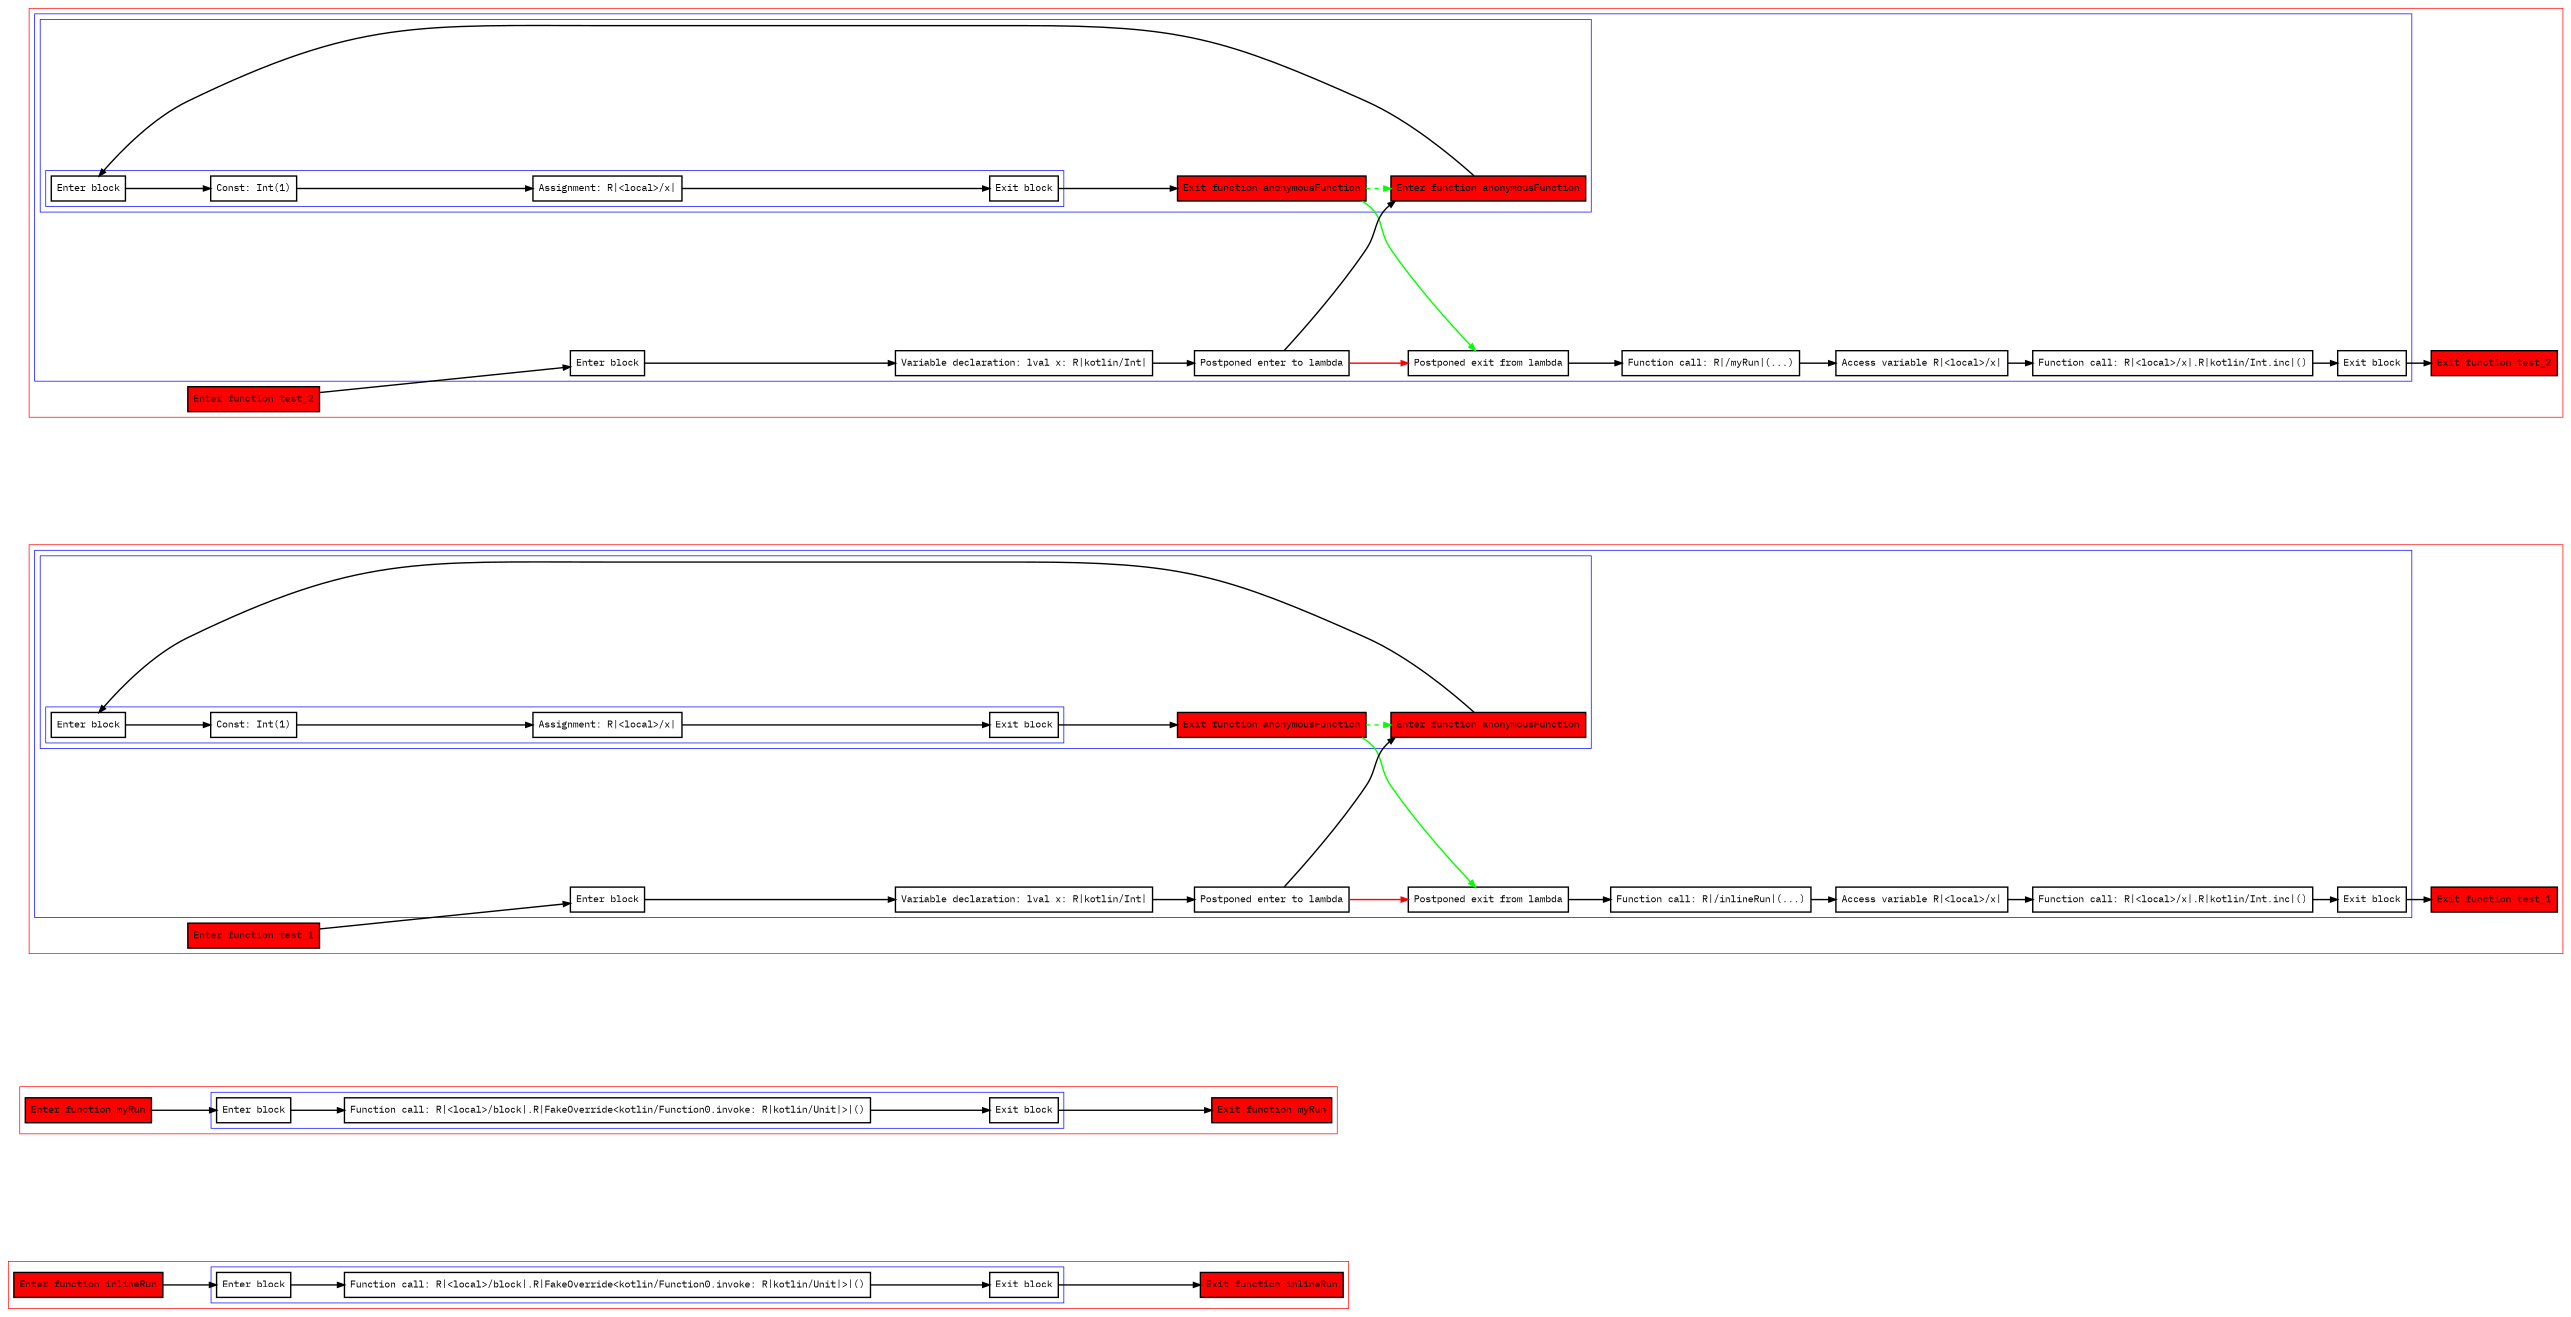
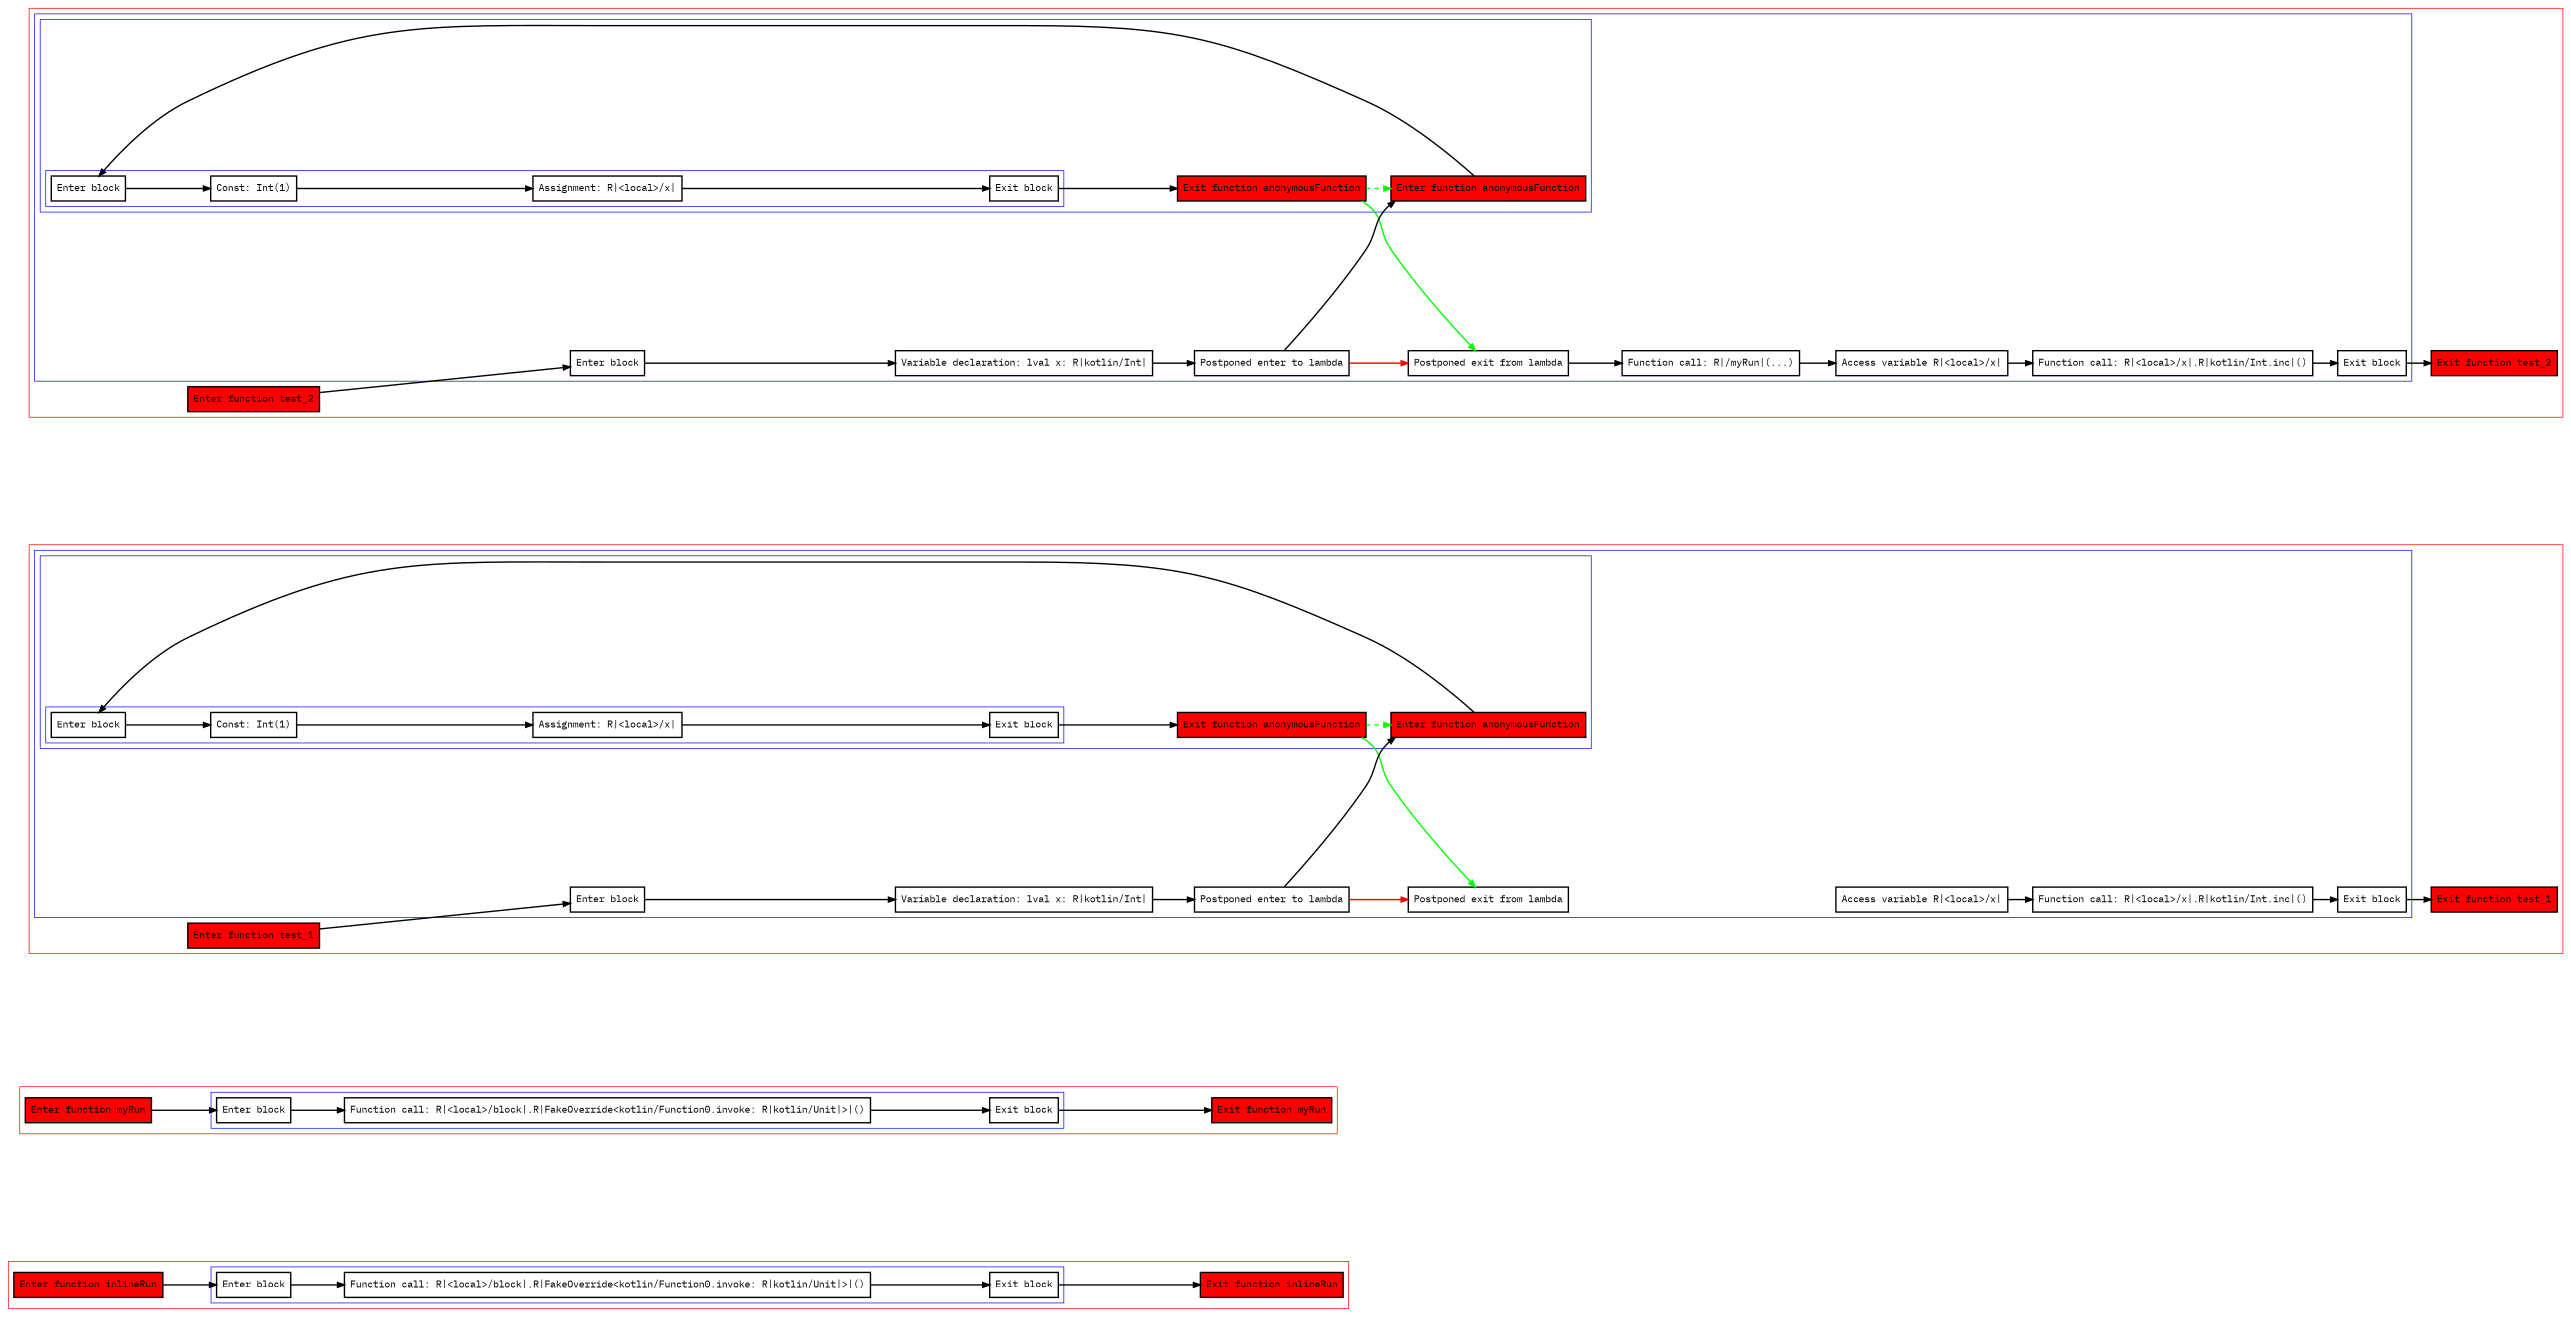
(1711, 900) -> none
